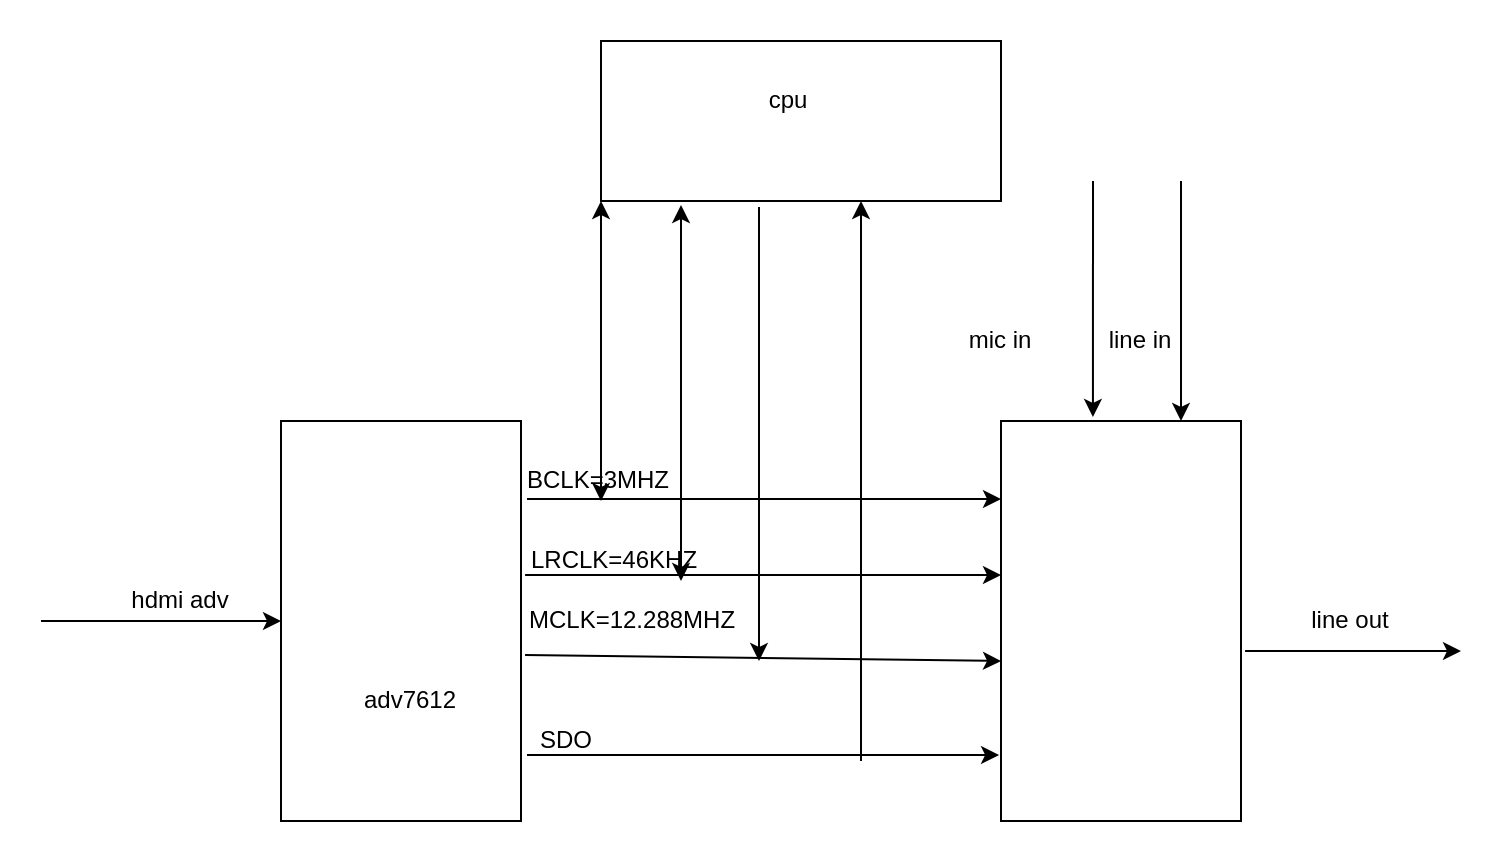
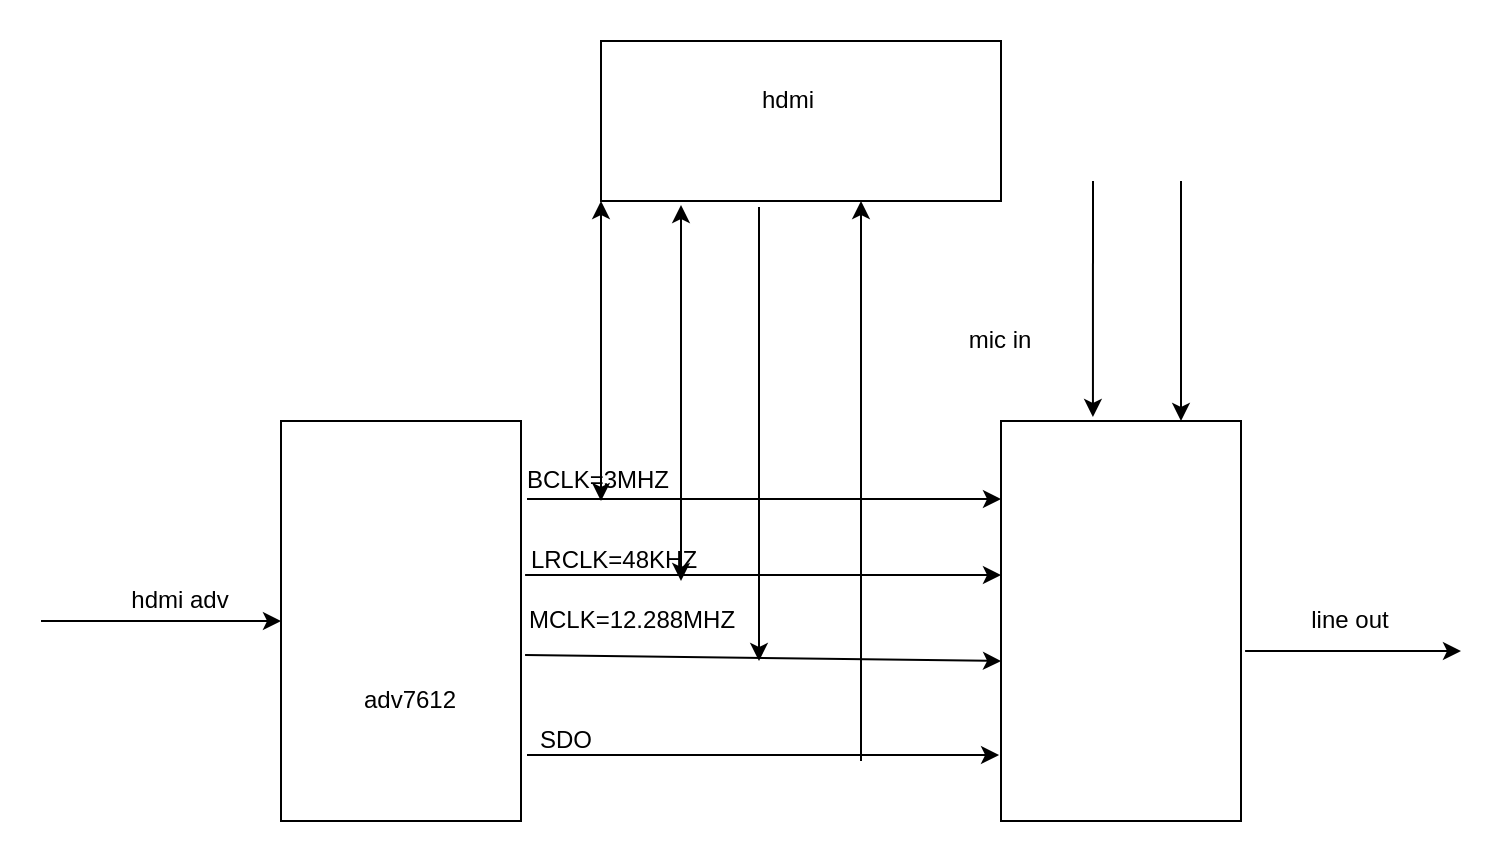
(789, 101) -> (789, 101)
(1141, 341) -> none
(615, 561) -> (615, 561)
